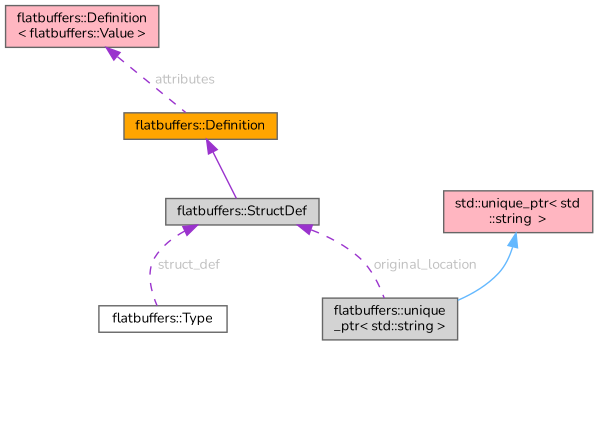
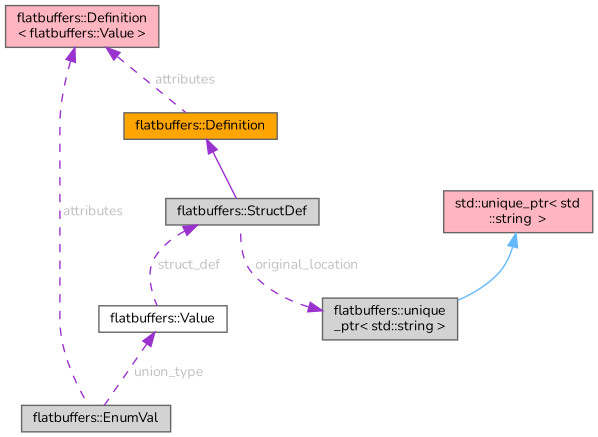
(356, 255) -> (258, 279)
(163, 319) -> (163, 319)
none -> (96, 419)
